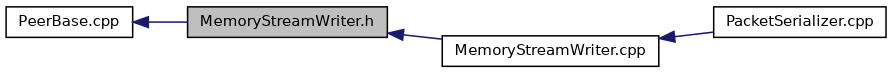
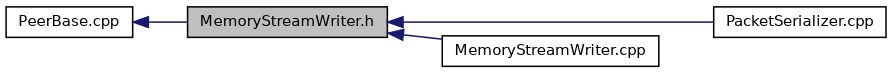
(694, 34) -> (558, 22)
